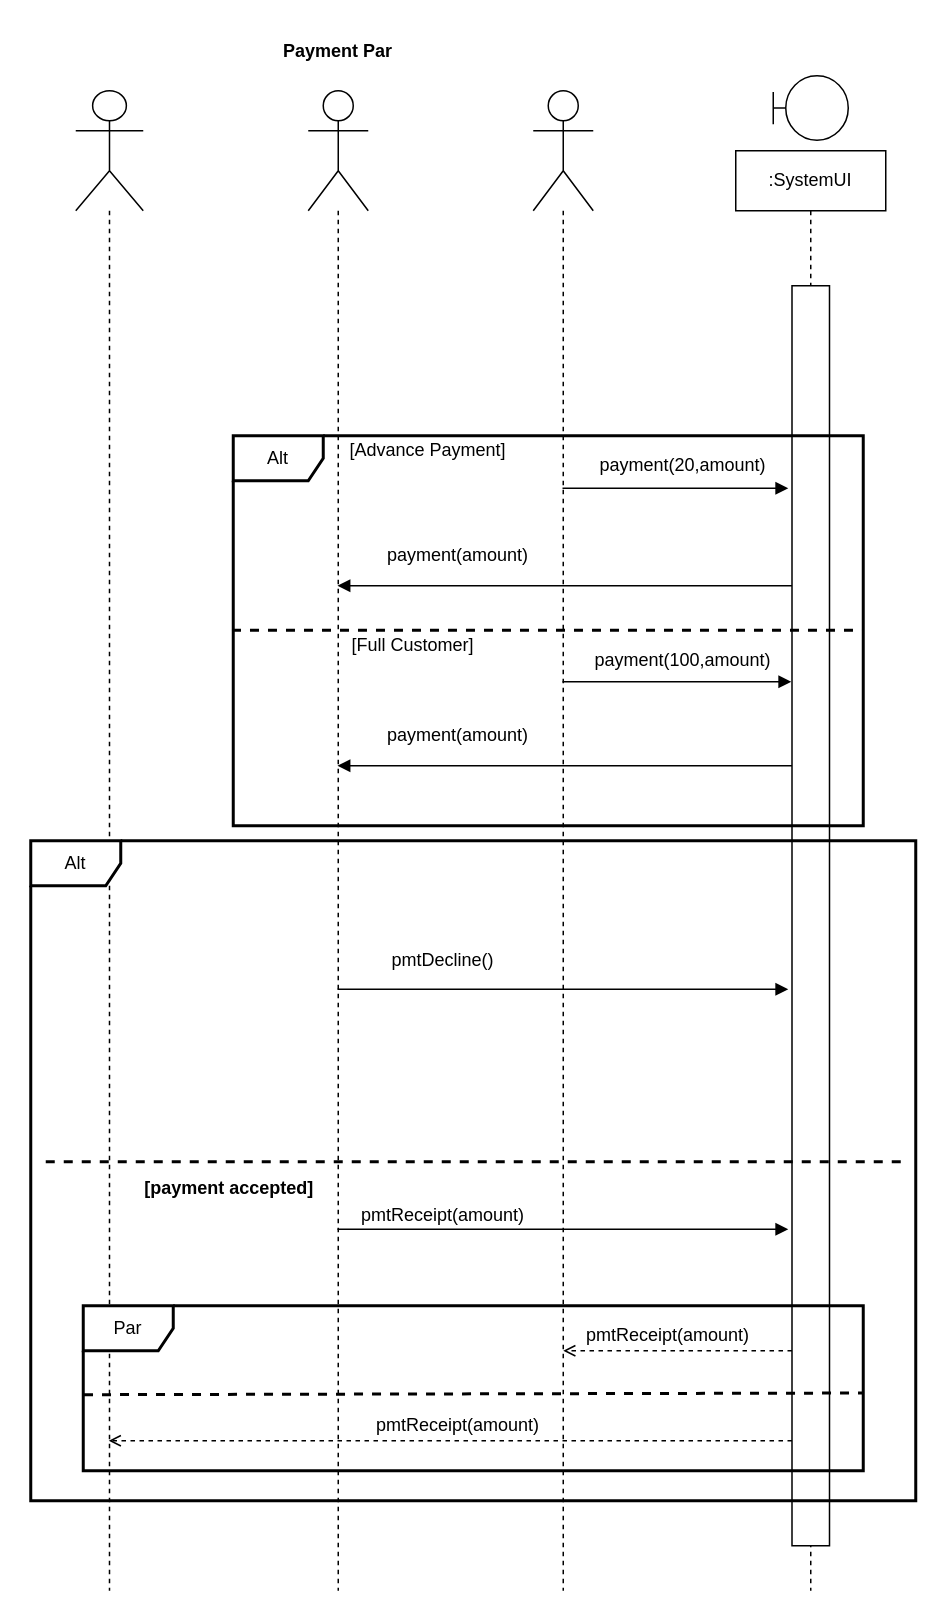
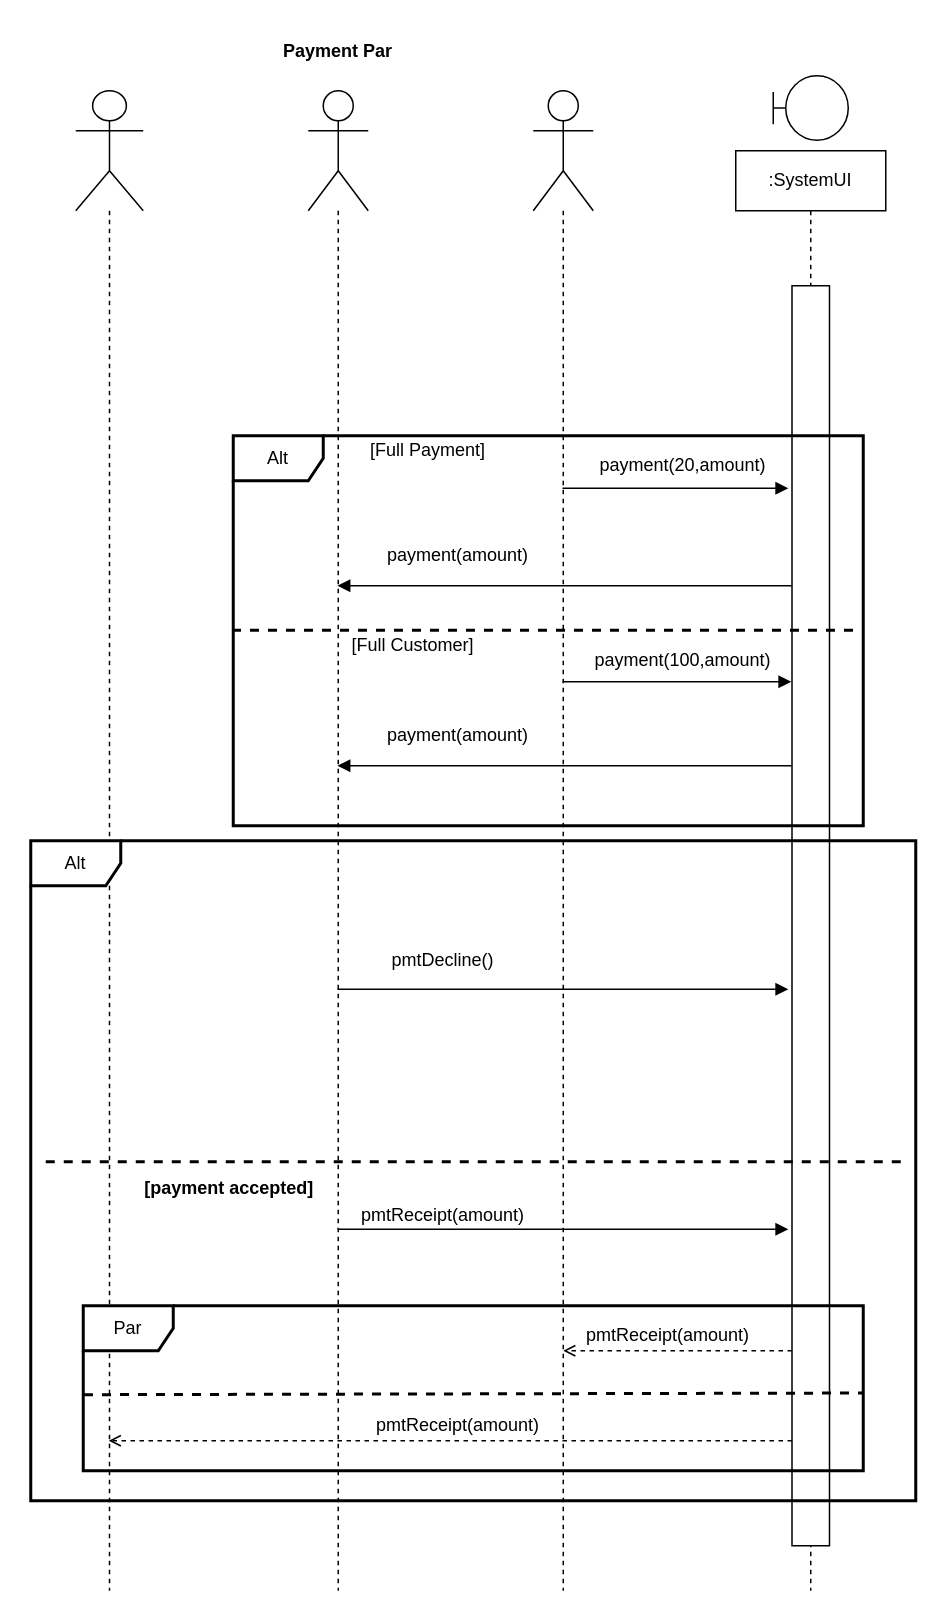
(428, 451) -> (428, 451)
